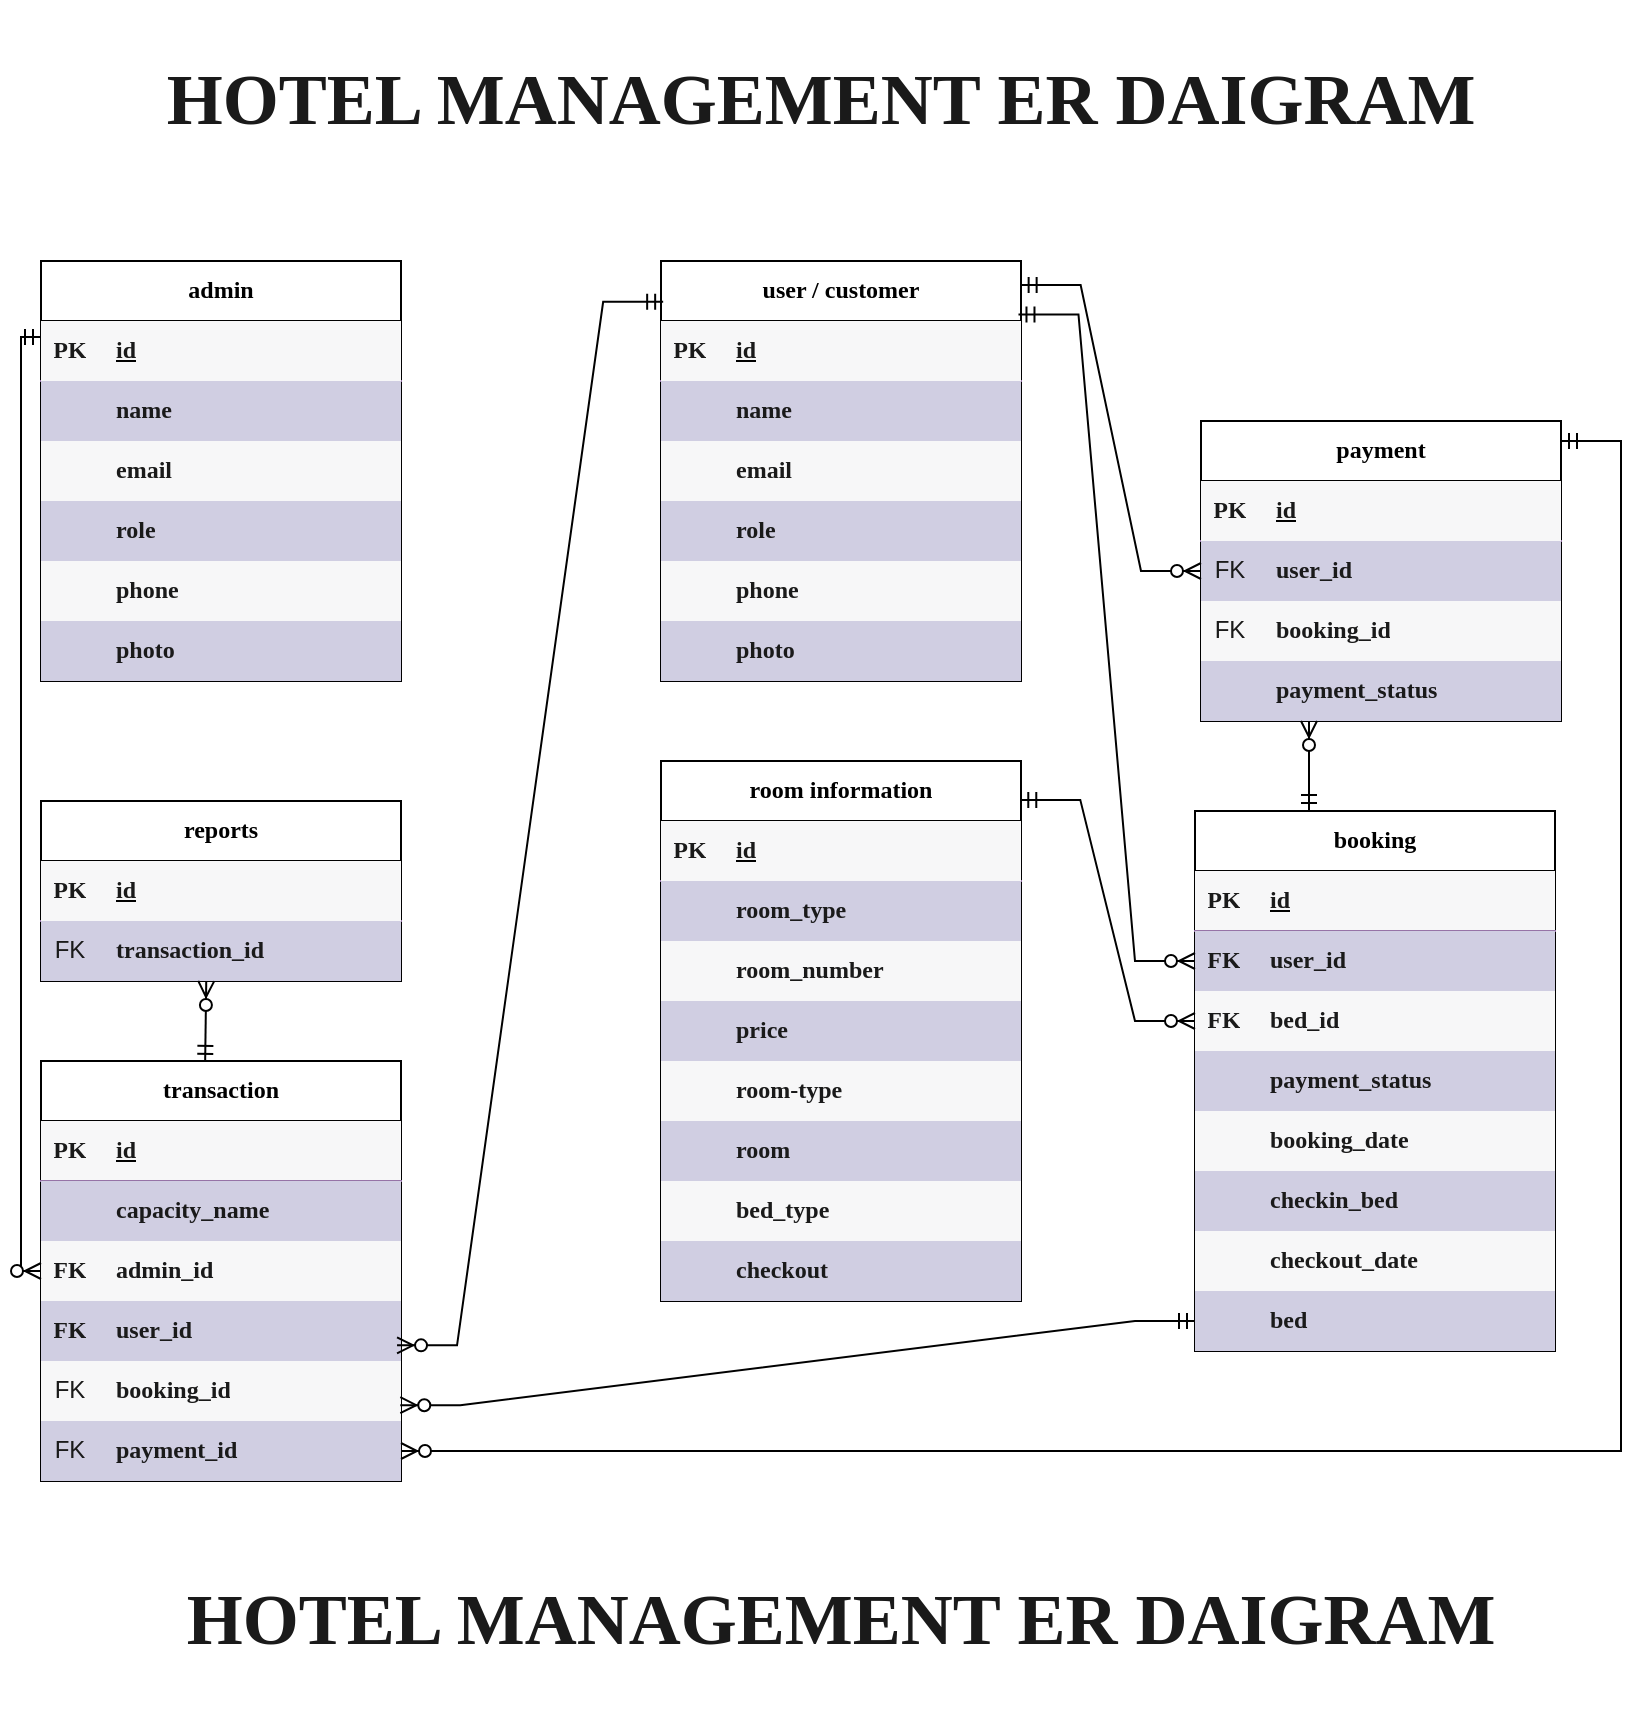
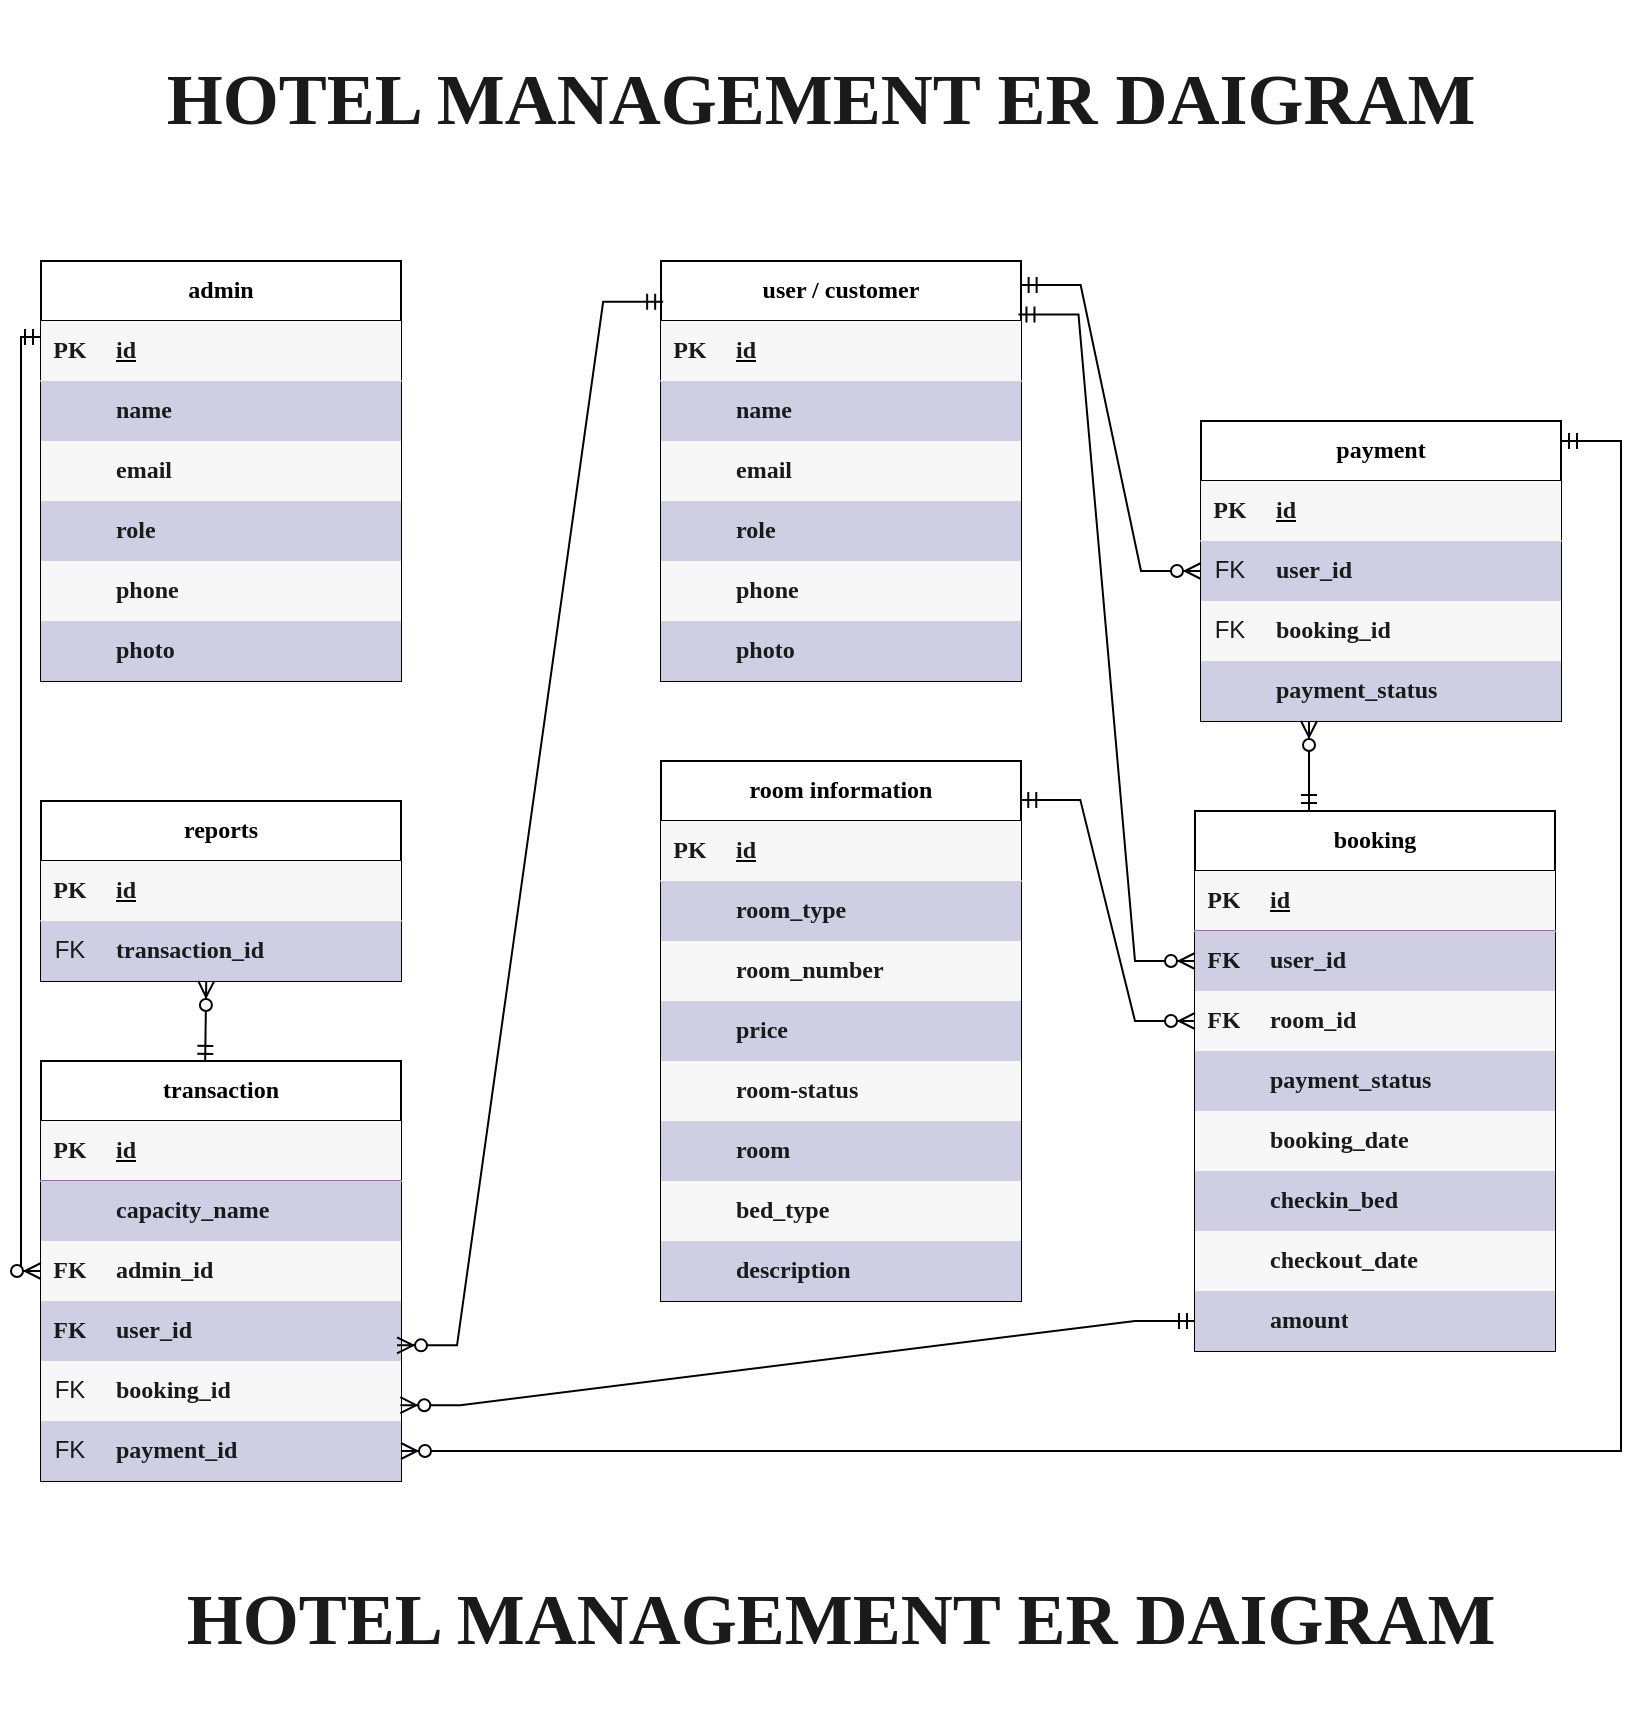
(1308, 1021) -> (1315, 1021)
(797, 1091) -> (811, 1091)
(791, 1271) -> (805, 1271)
(1291, 1321) -> (1311, 1321)
